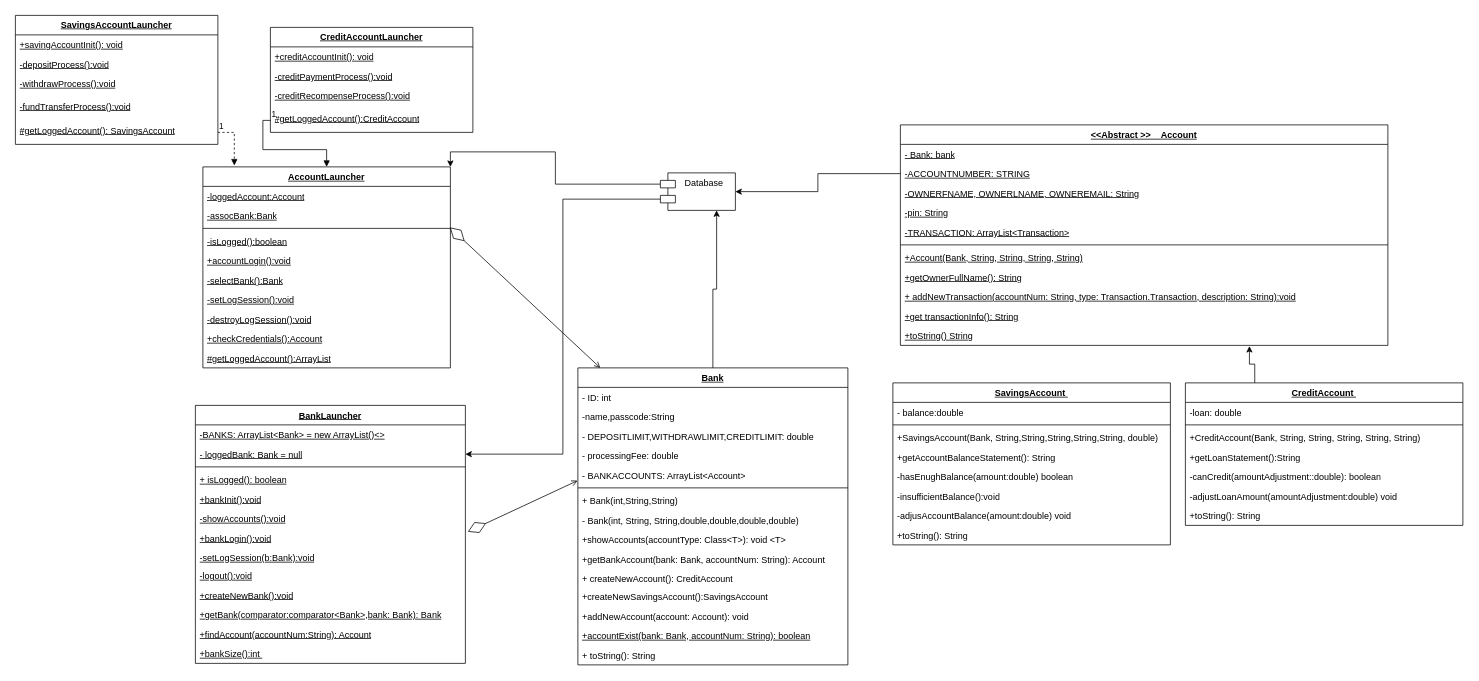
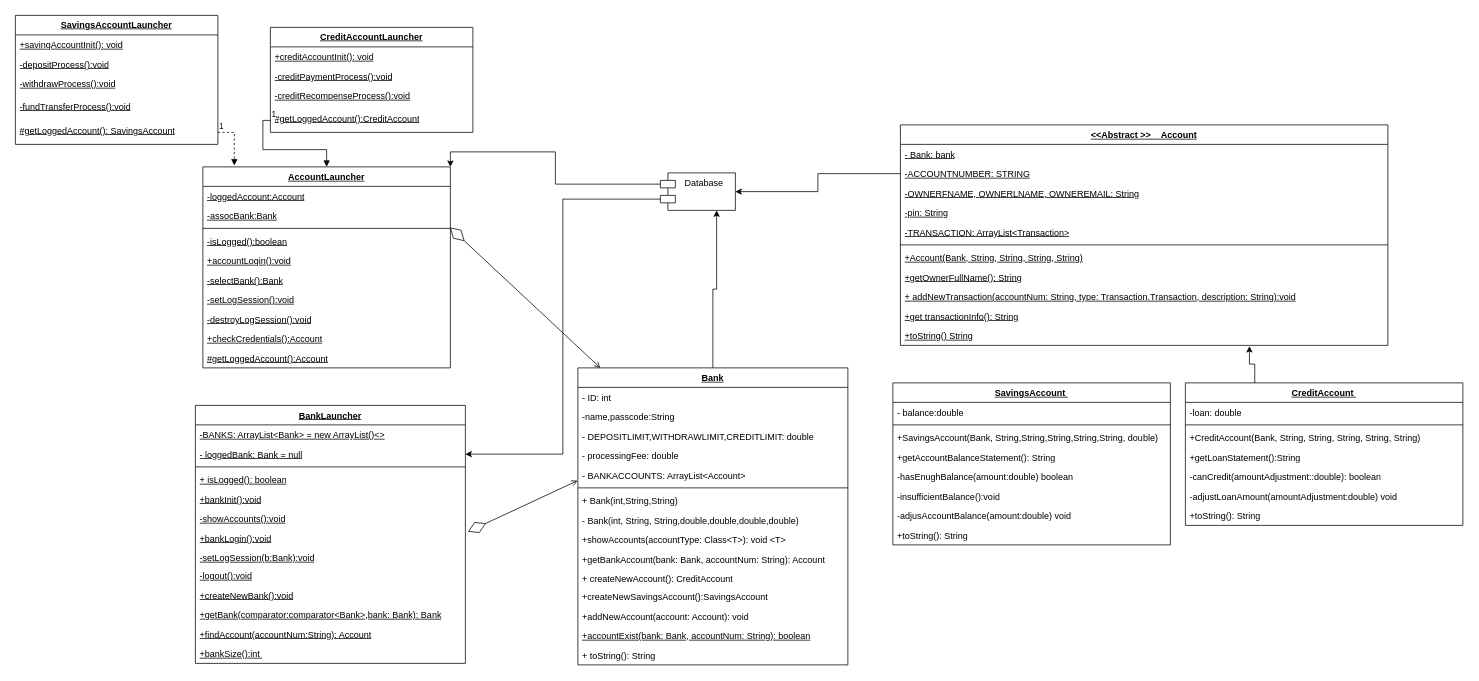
(278, 359) -> (274, 359)
